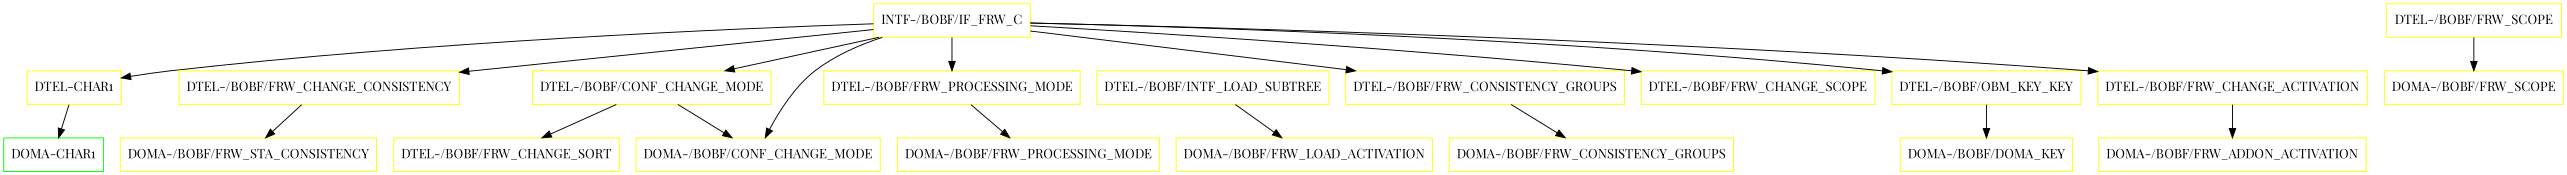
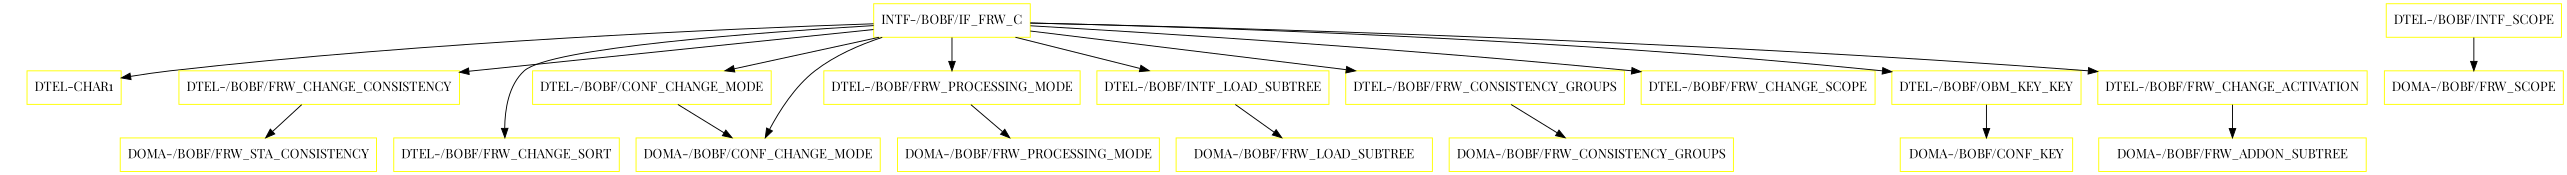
(2474, 21) -> (2474, 21)
none -> (1078, 53)
(584, 119) -> (666, 42)
(54, 155) -> none
(1304, 155) -> (1304, 155)
(1986, 155) -> (1986, 155)
(2232, 155) -> (2232, 155)
